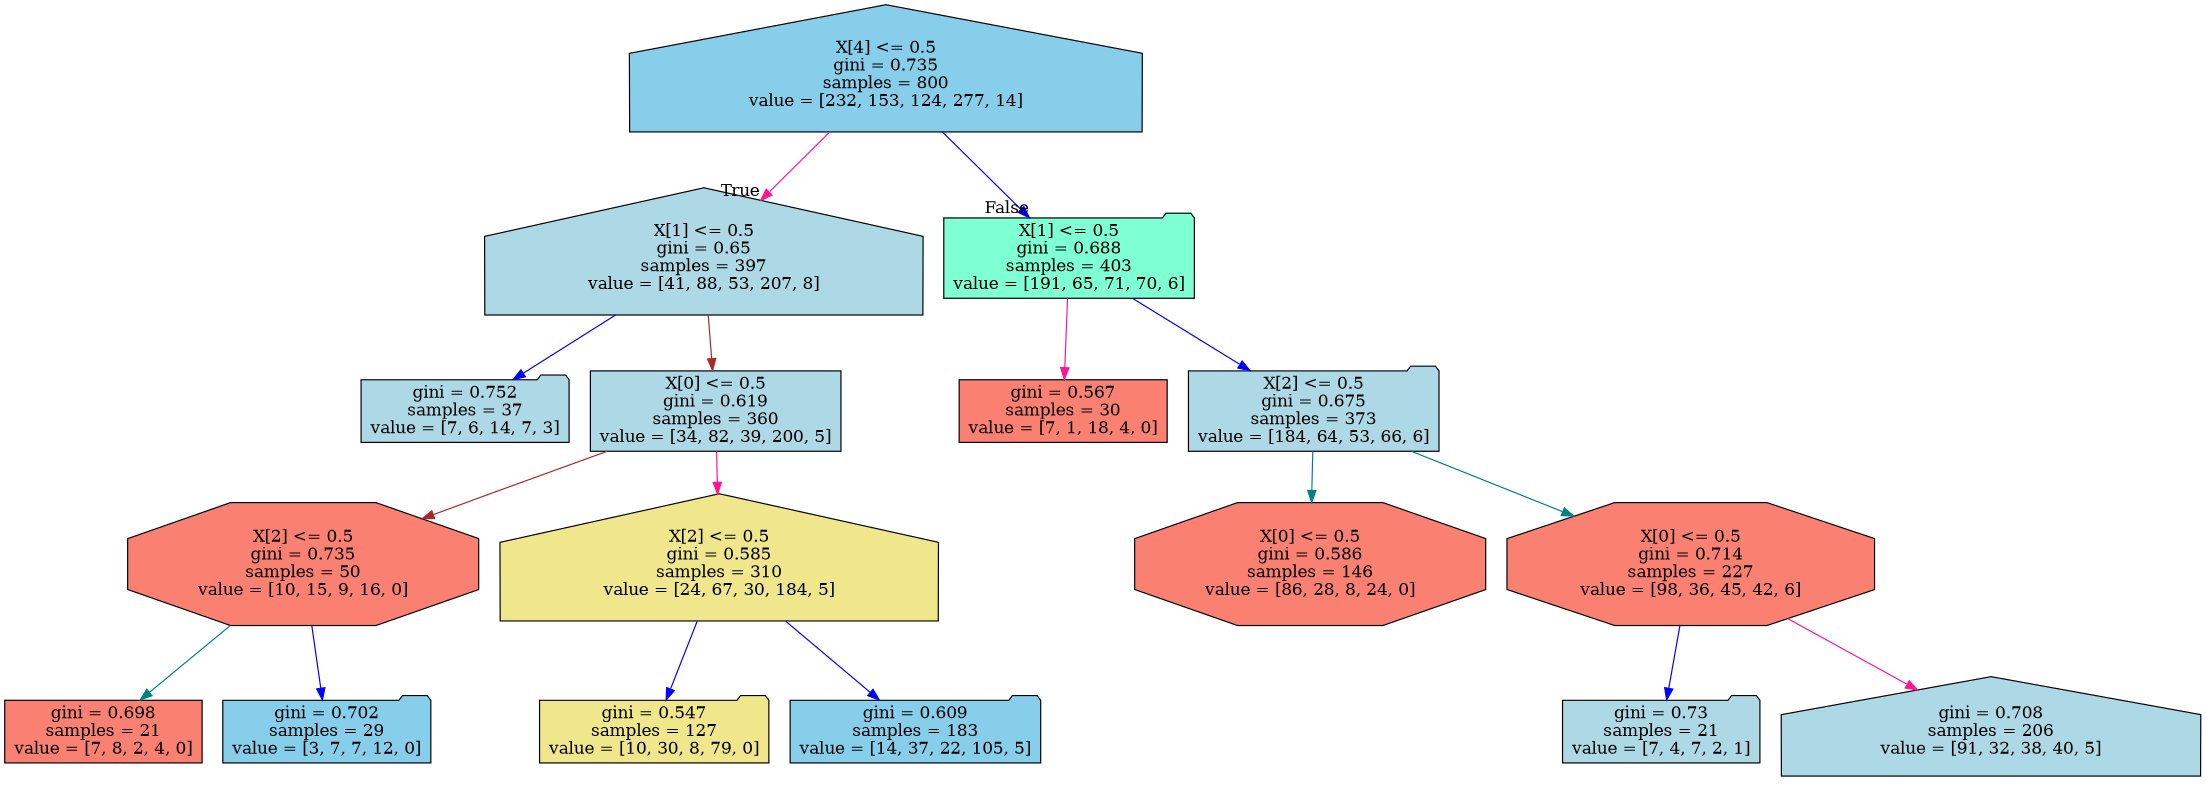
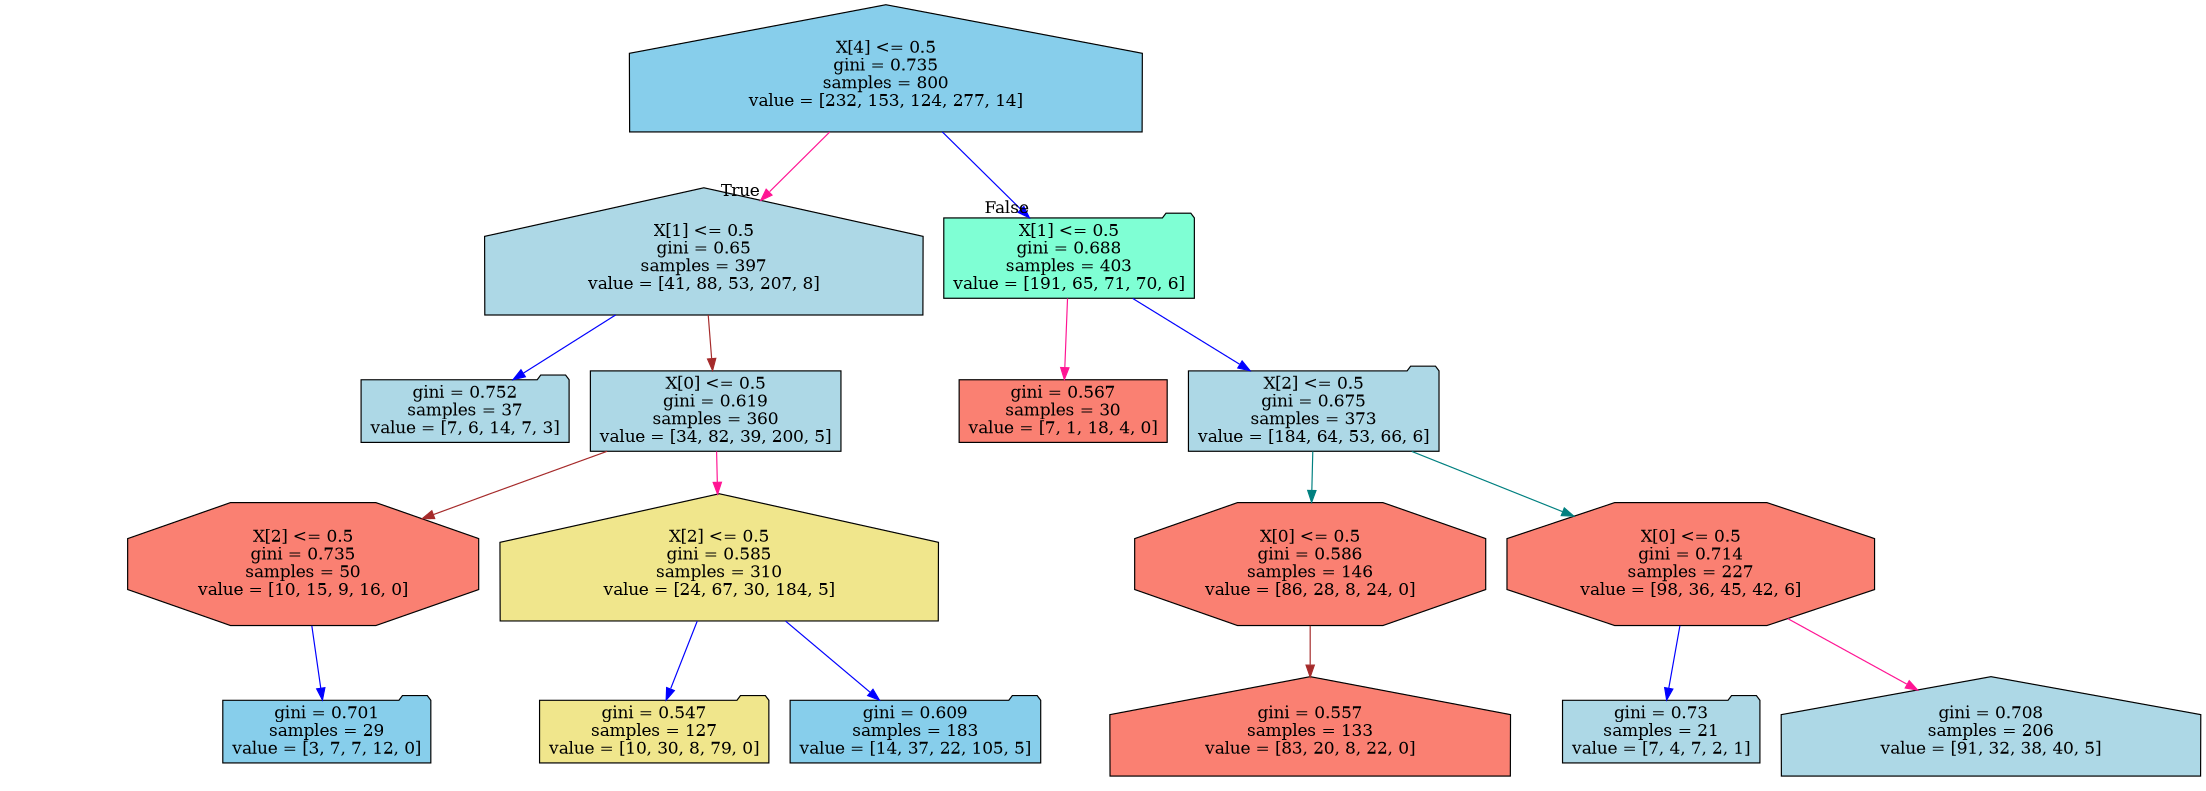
(103, 732) -> none
(327, 732) -> (327, 732)
none -> (1310, 732)
